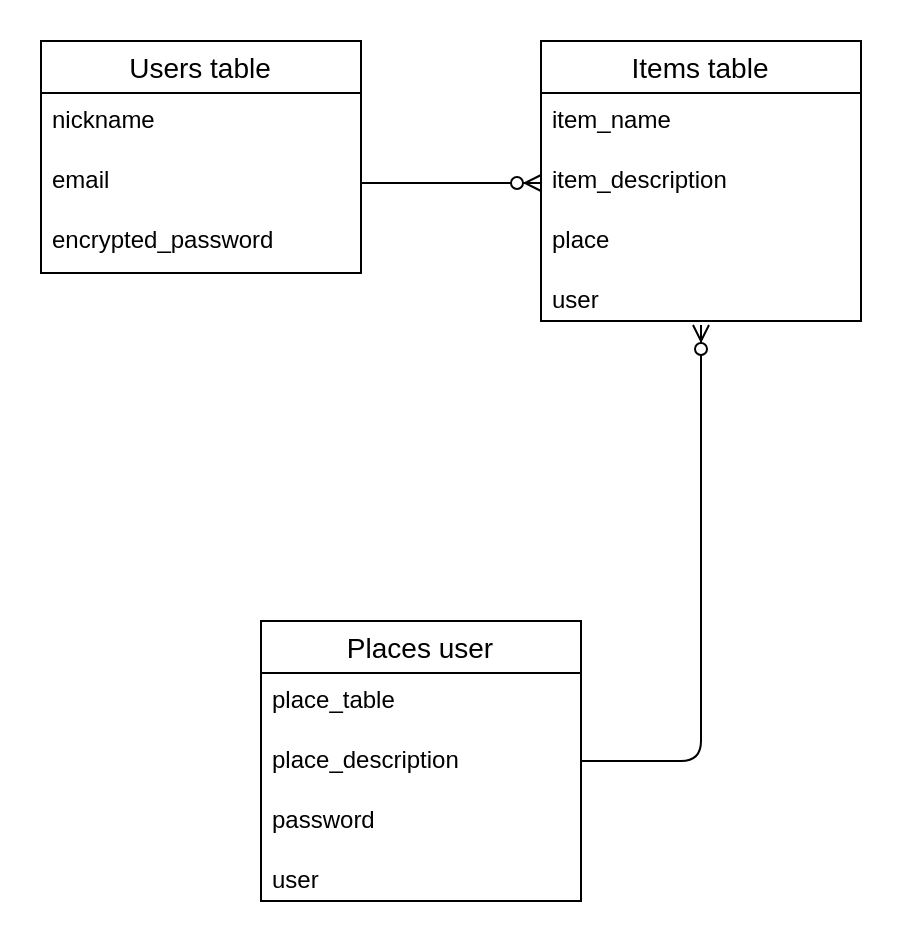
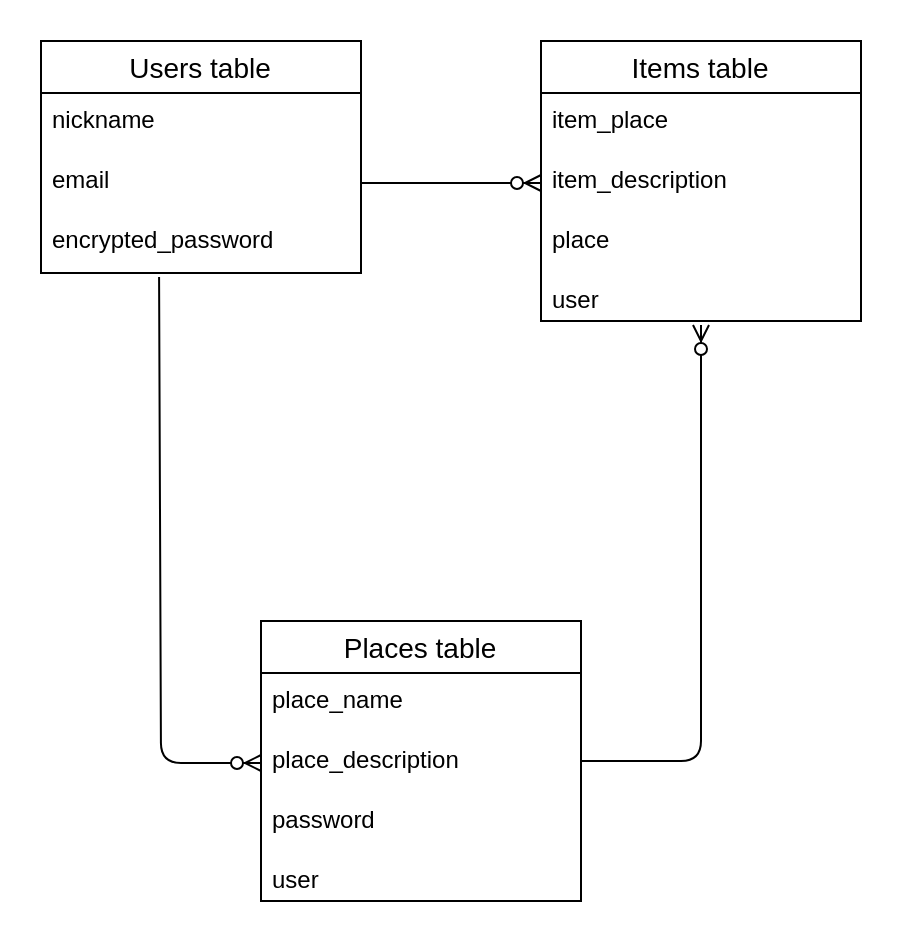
(609, 120) -> (613, 120)
none -> (160, 562)
(420, 649) -> (420, 649)
(340, 700) -> (336, 700)
